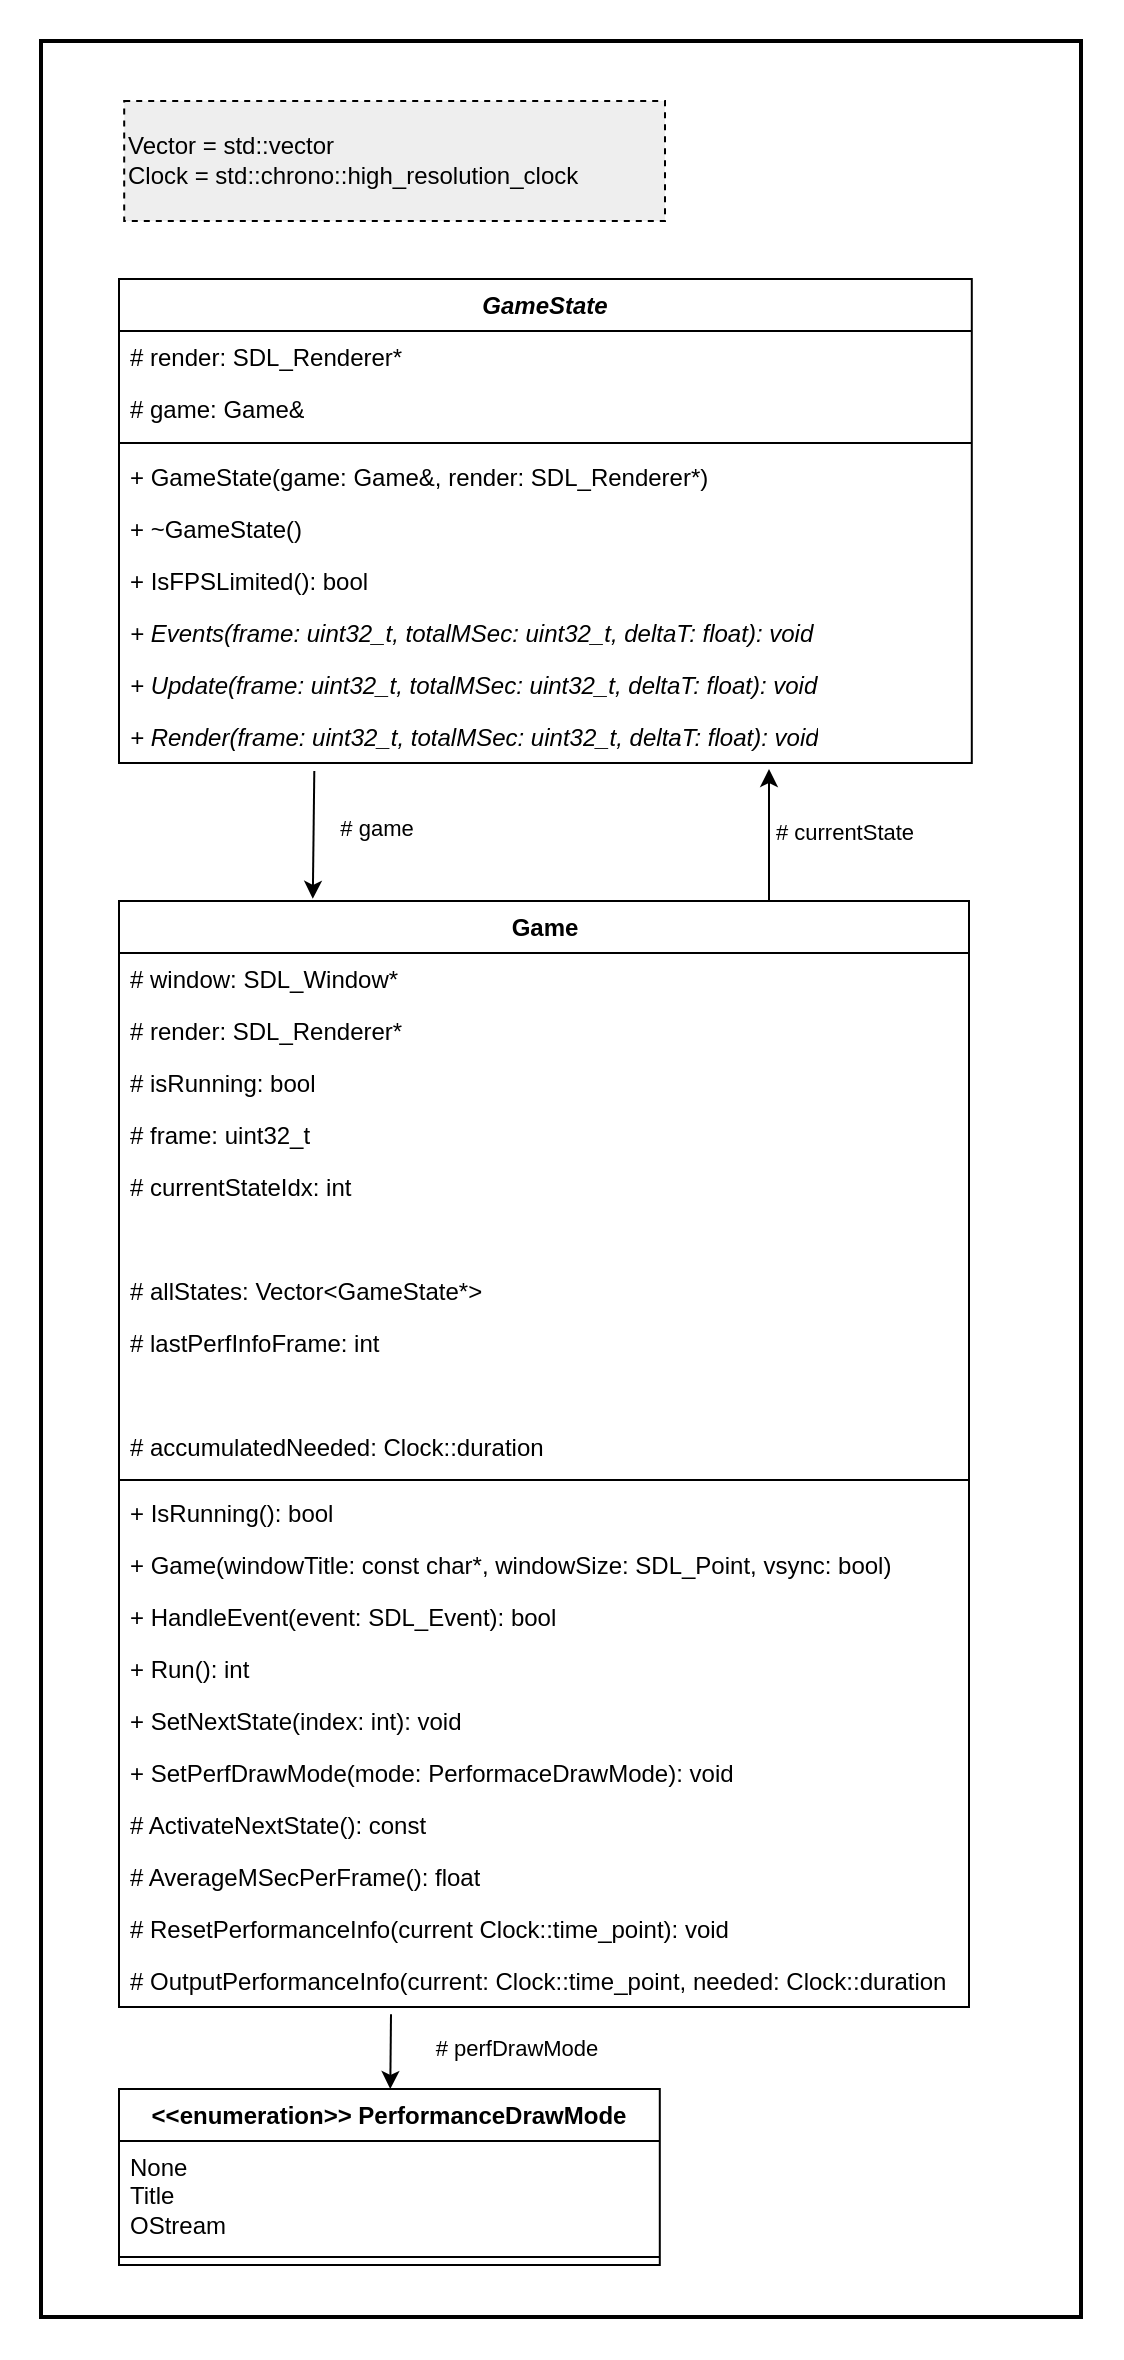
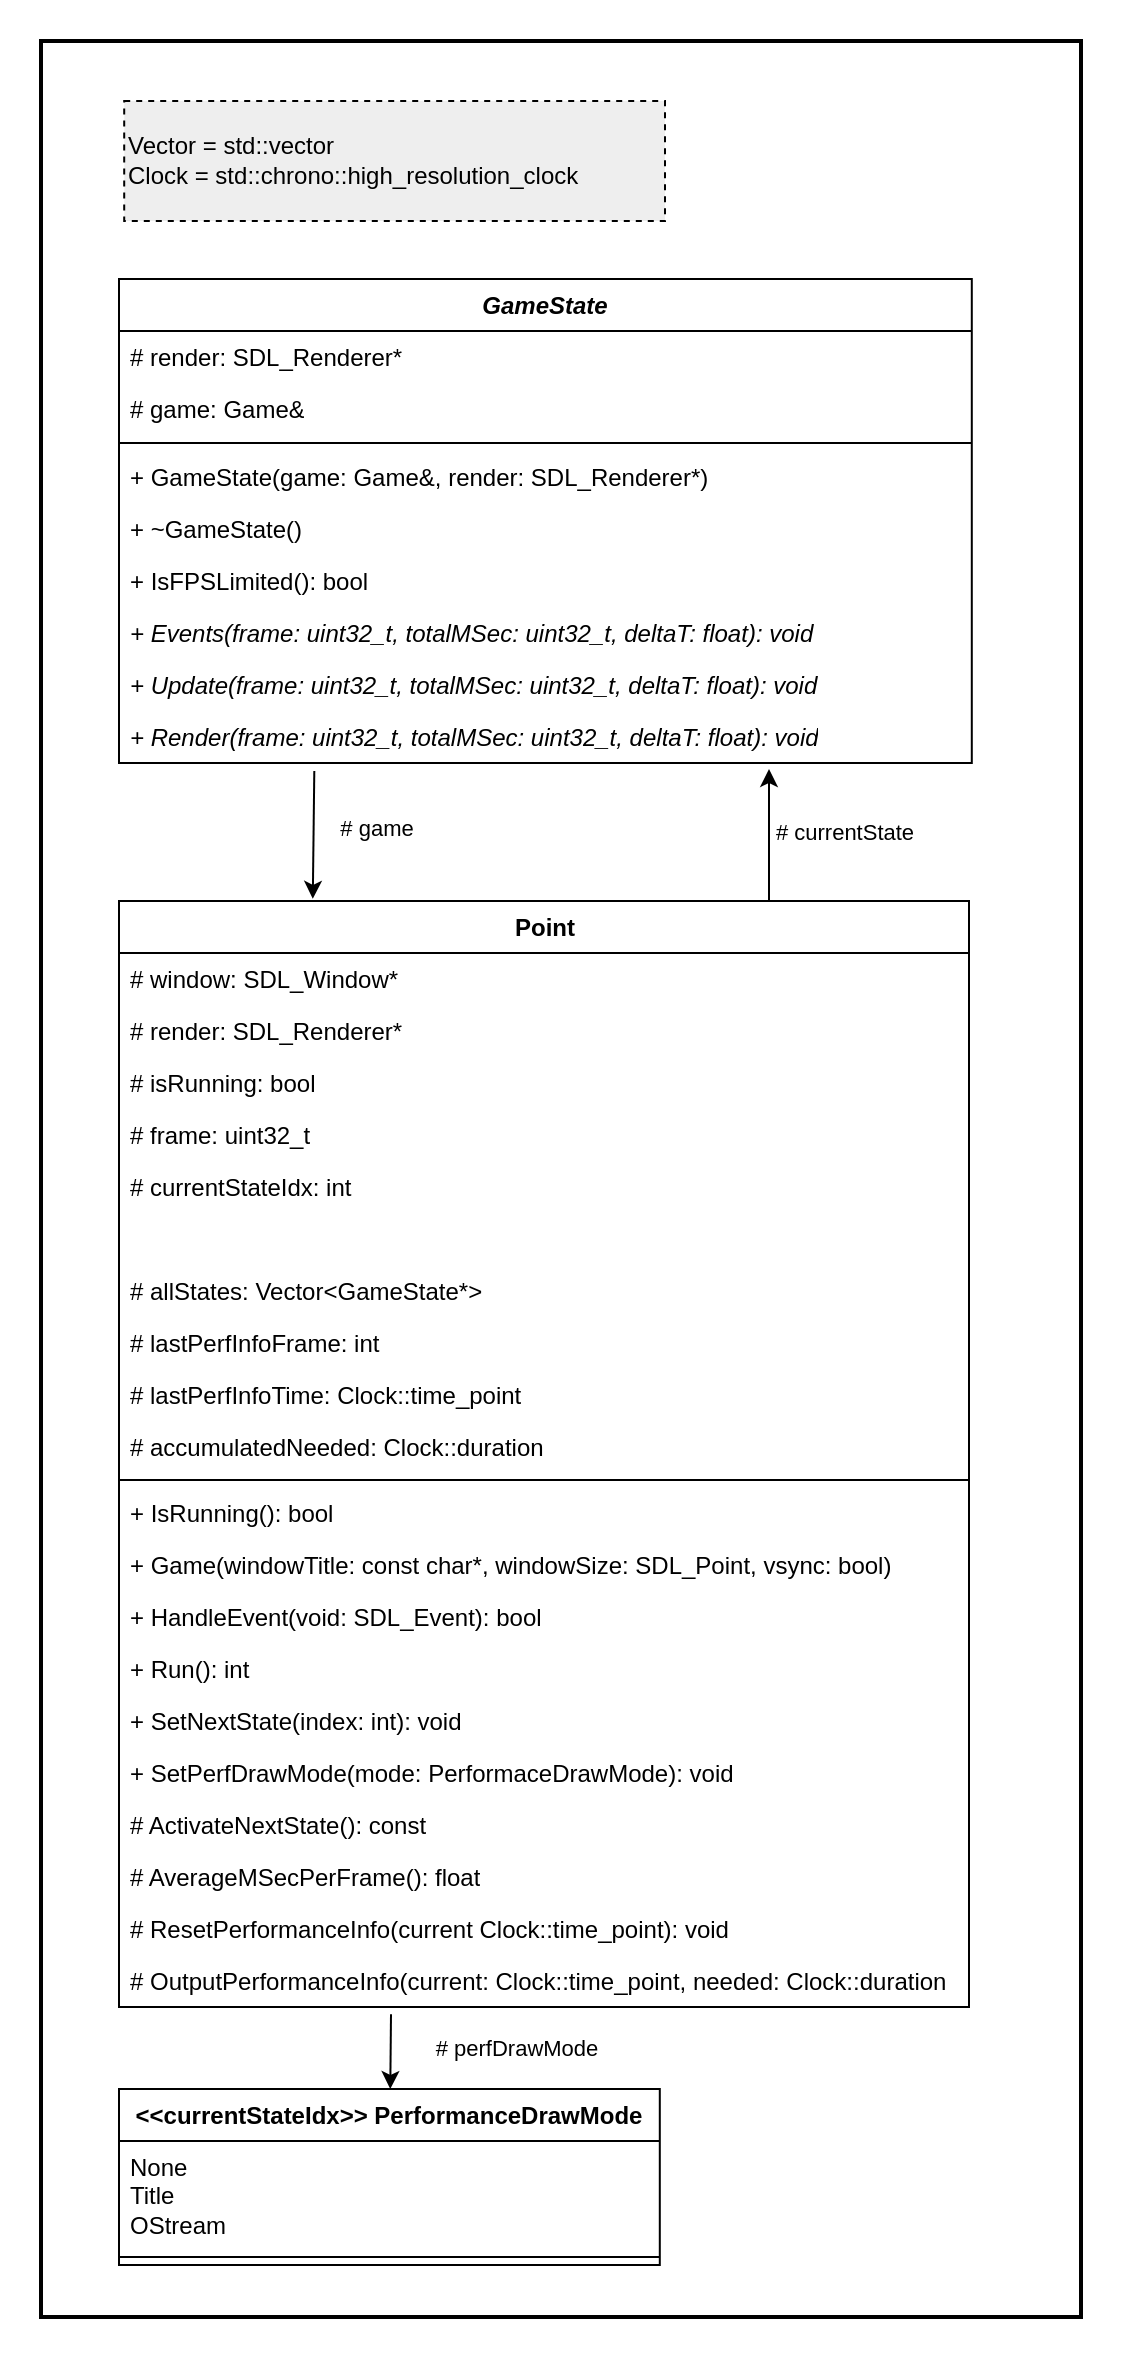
(546, 929) -> (546, 929)
none -> (544, 1394)
(358, 1619) -> (348, 1619)
(390, 2117) -> (390, 2117)
